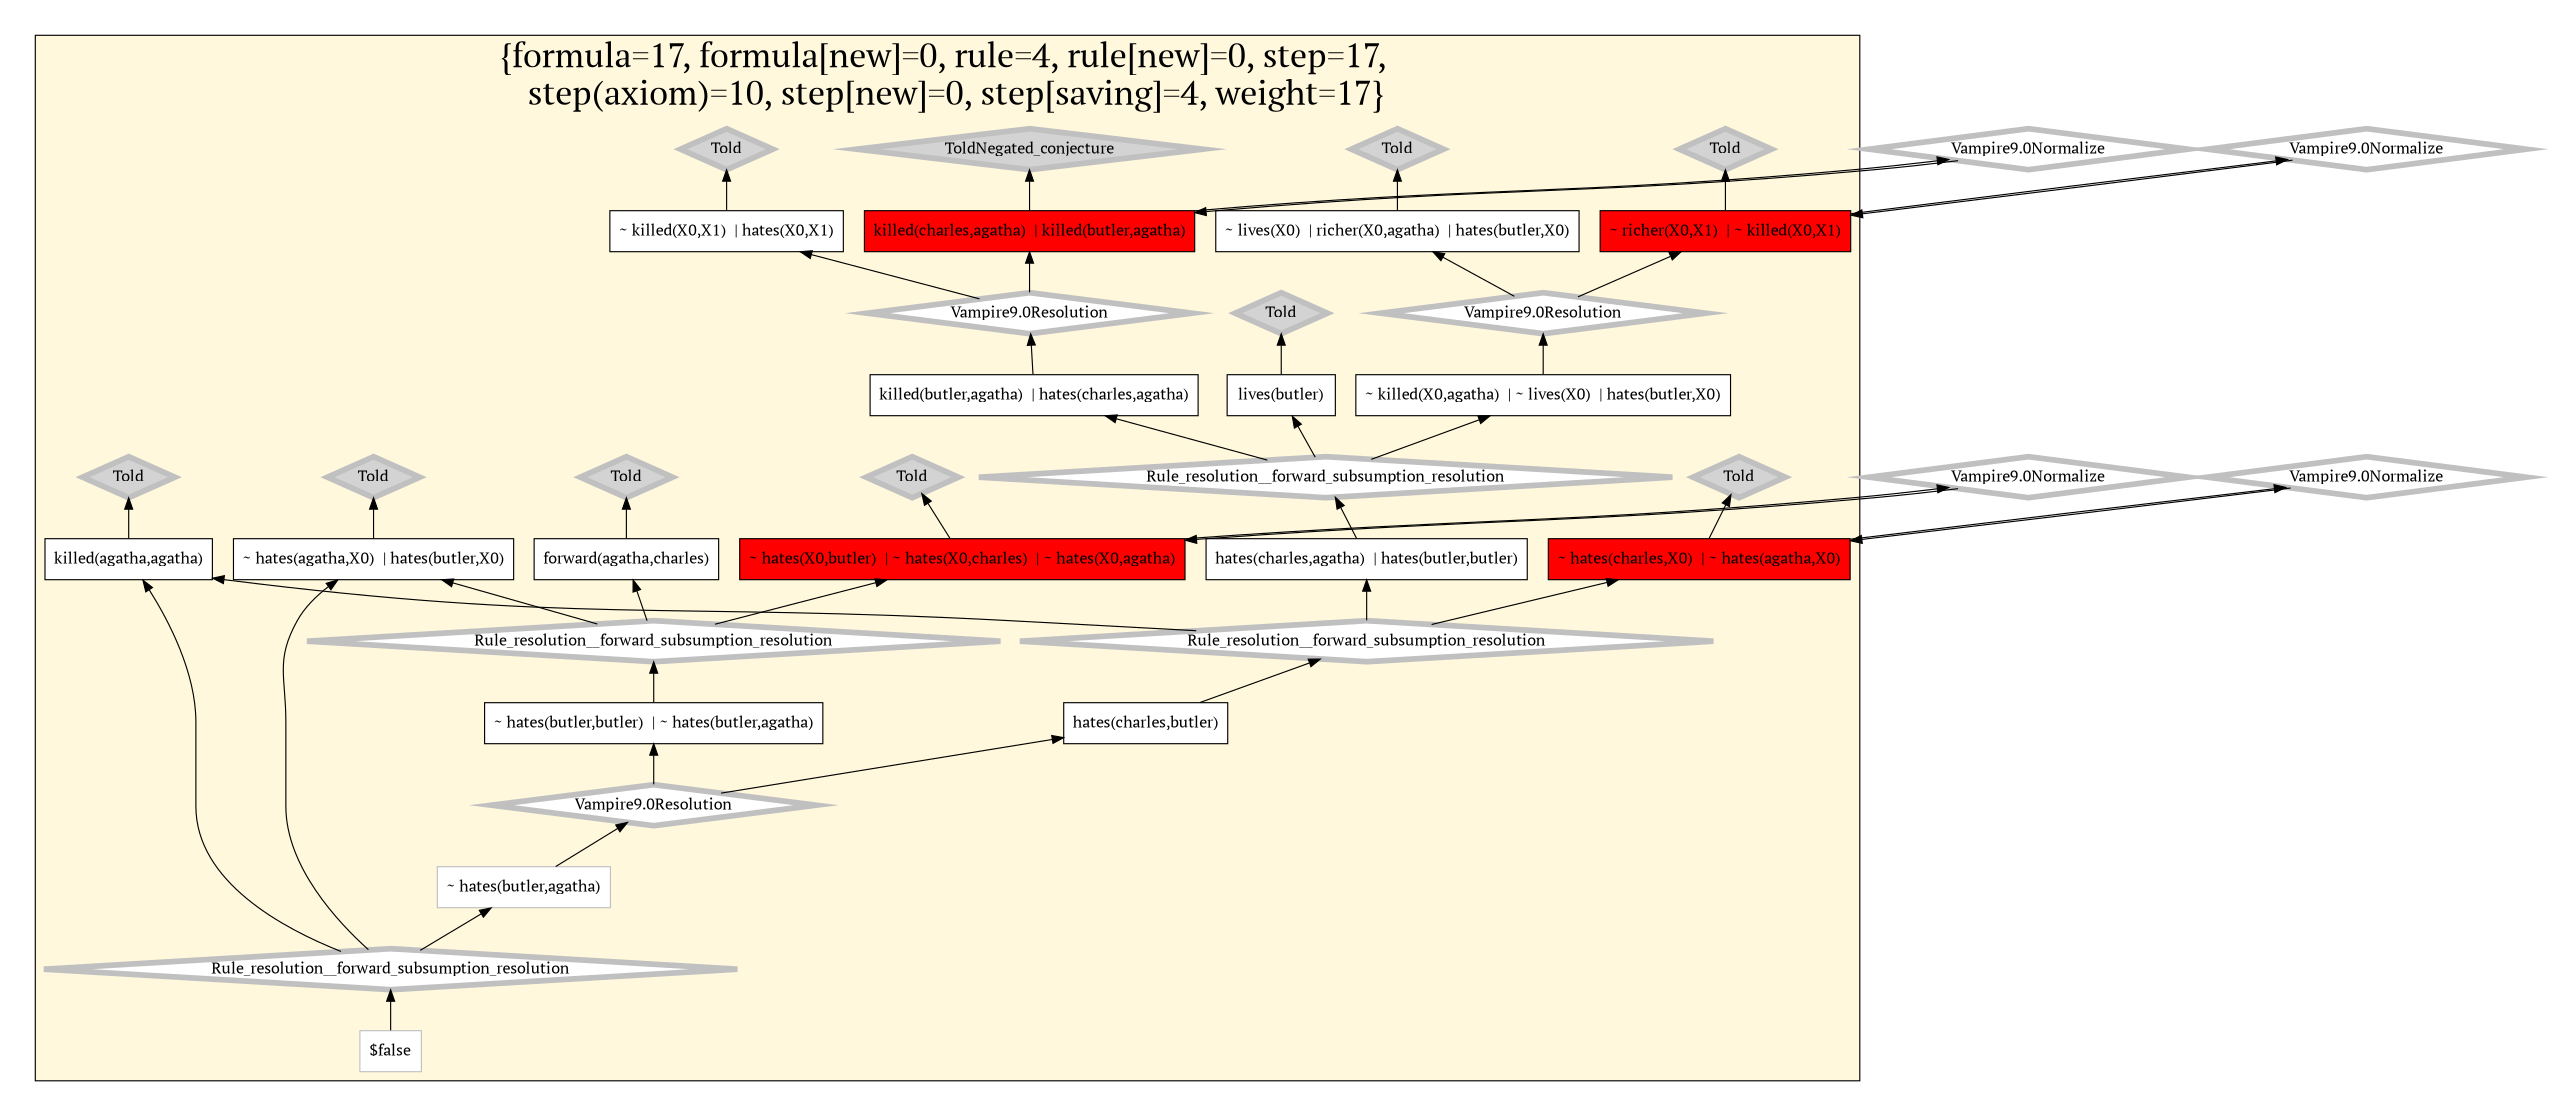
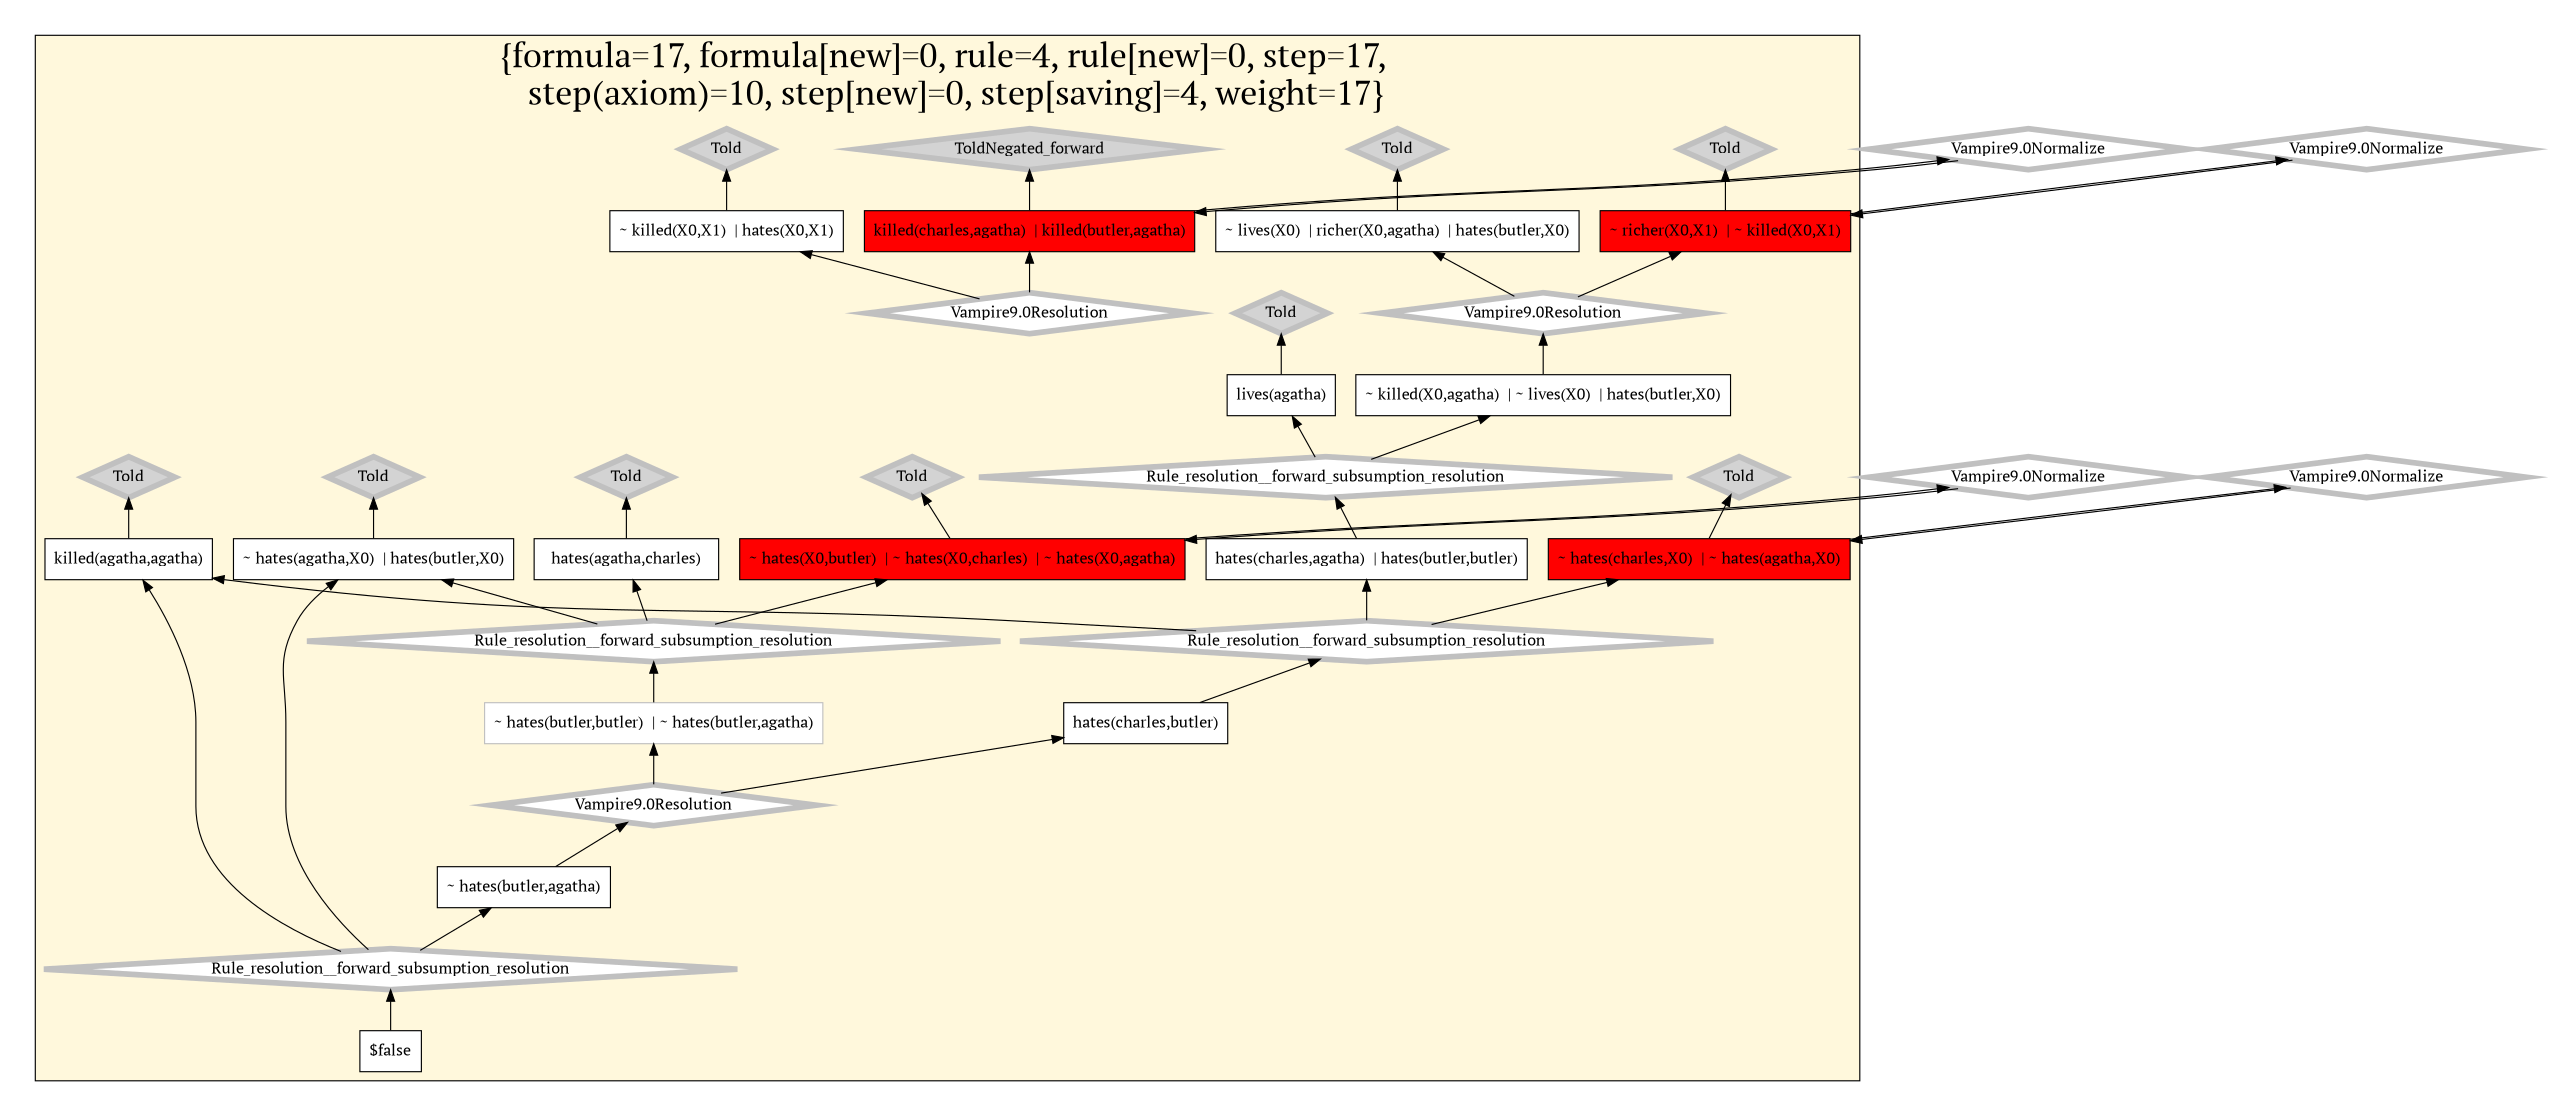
(1030, 149) -> (1030, 149)
(1034, 395) -> none
(1281, 395) -> (1281, 395)
(626, 559) -> (626, 559)
(654, 723) -> (654, 723)
(524, 887) -> (524, 887)
(391, 1051) -> (391, 1051)
